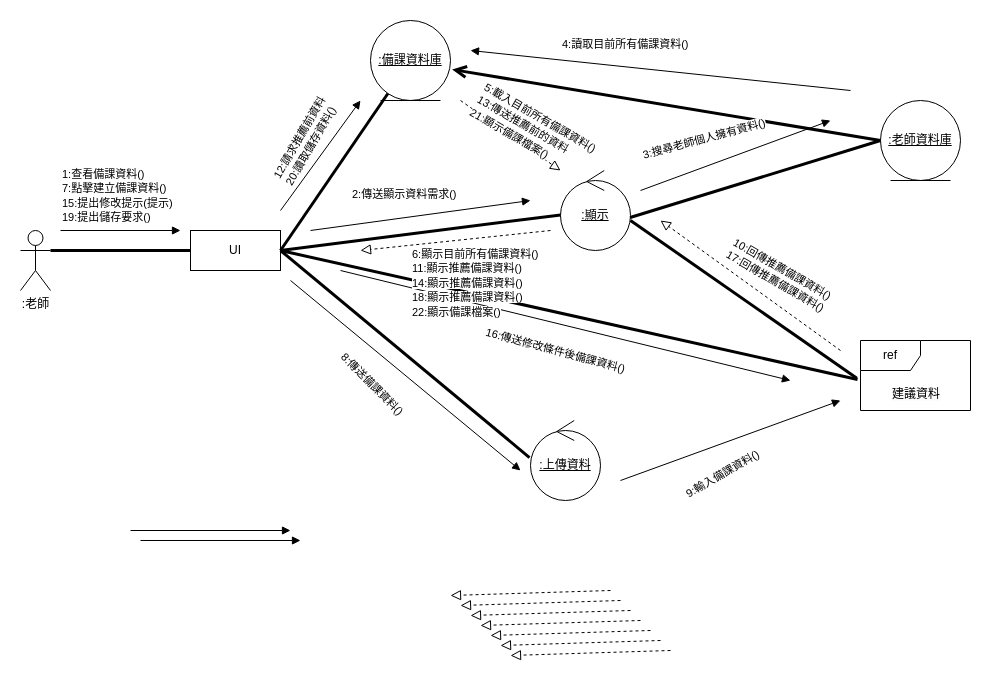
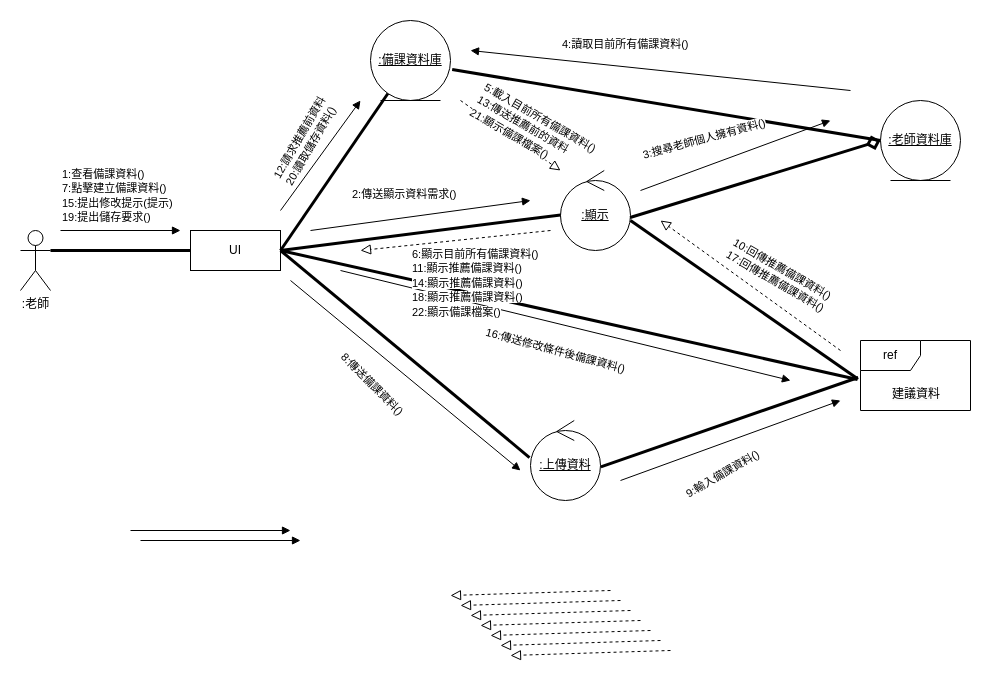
(462, 71) -> (459, 71)
(873, 143) -> (867, 145)
none -> (730, 422)
